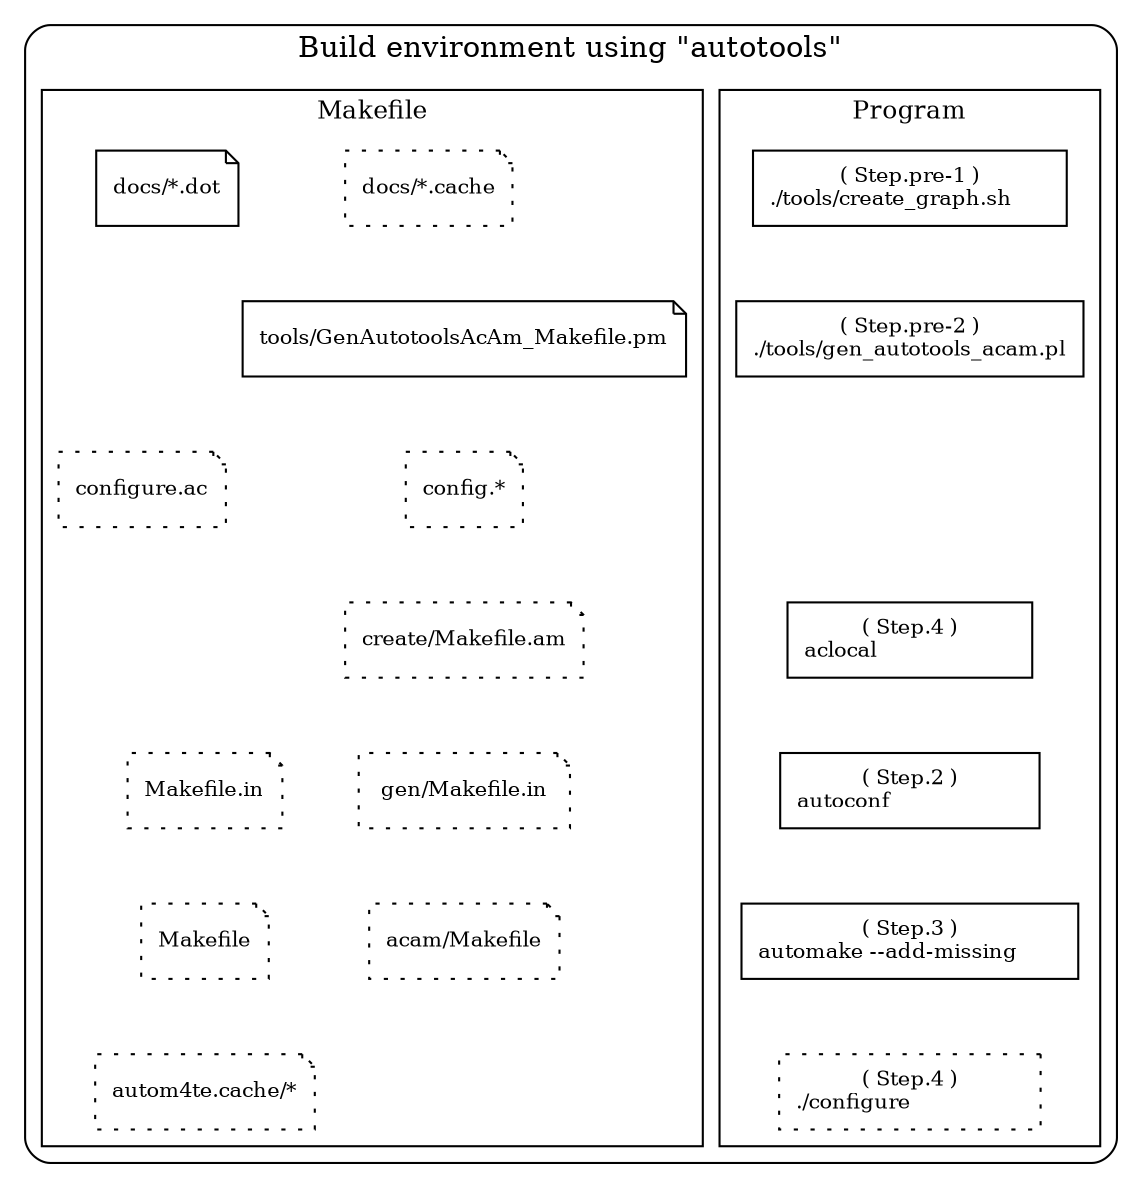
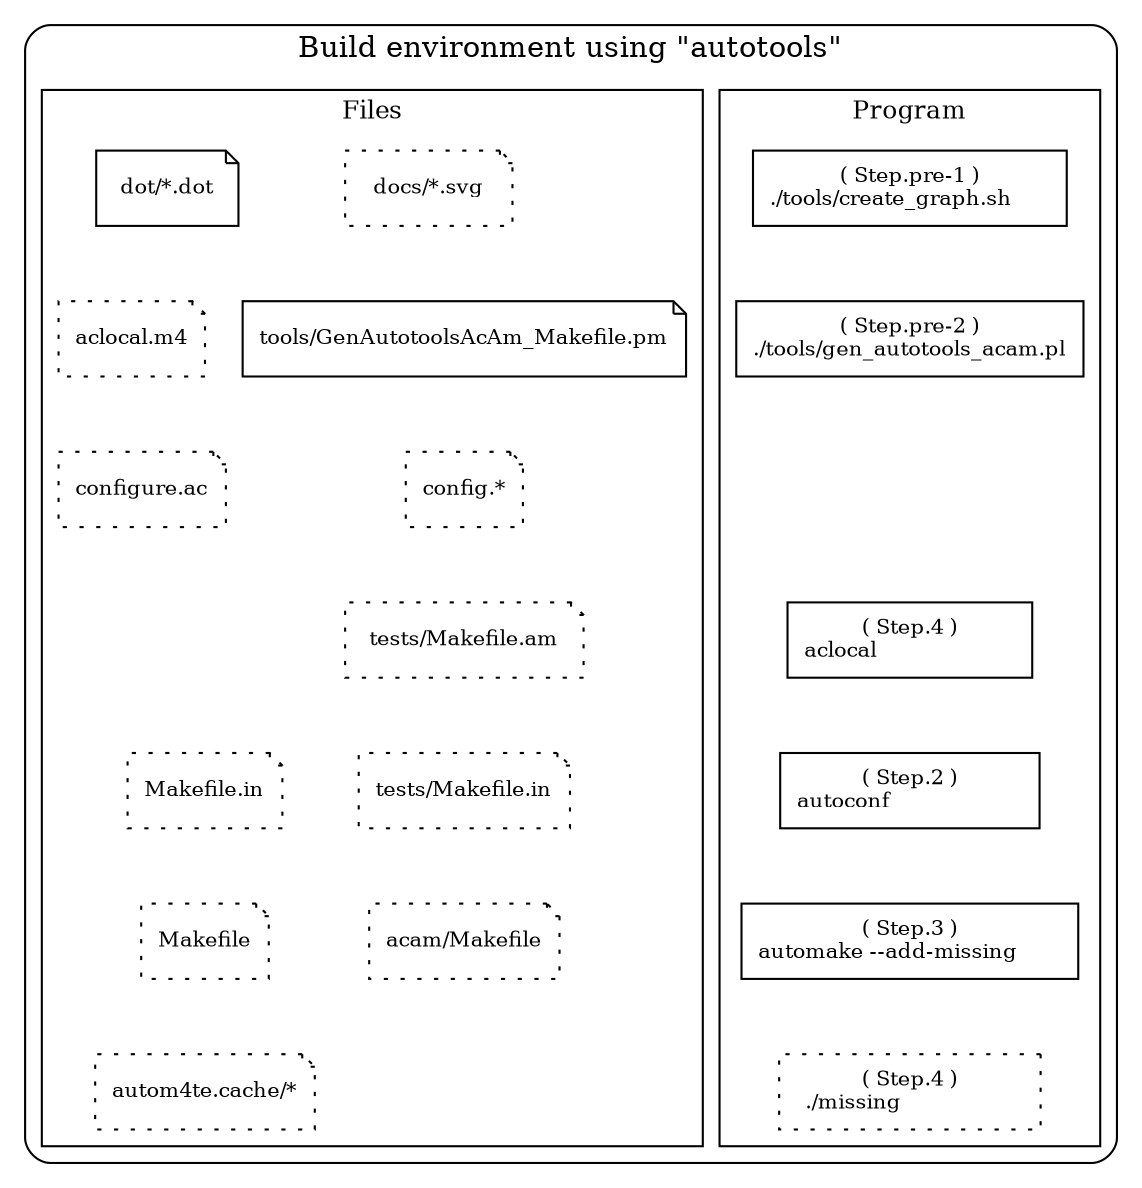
(372, 112) -> (372, 112)
(167, 188) -> (167, 188)
(429, 188) -> (429, 188)
none -> (132, 339)
(464, 640) -> (464, 640)
(464, 791) -> (464, 791)
(910, 1092) -> (910, 1092)
